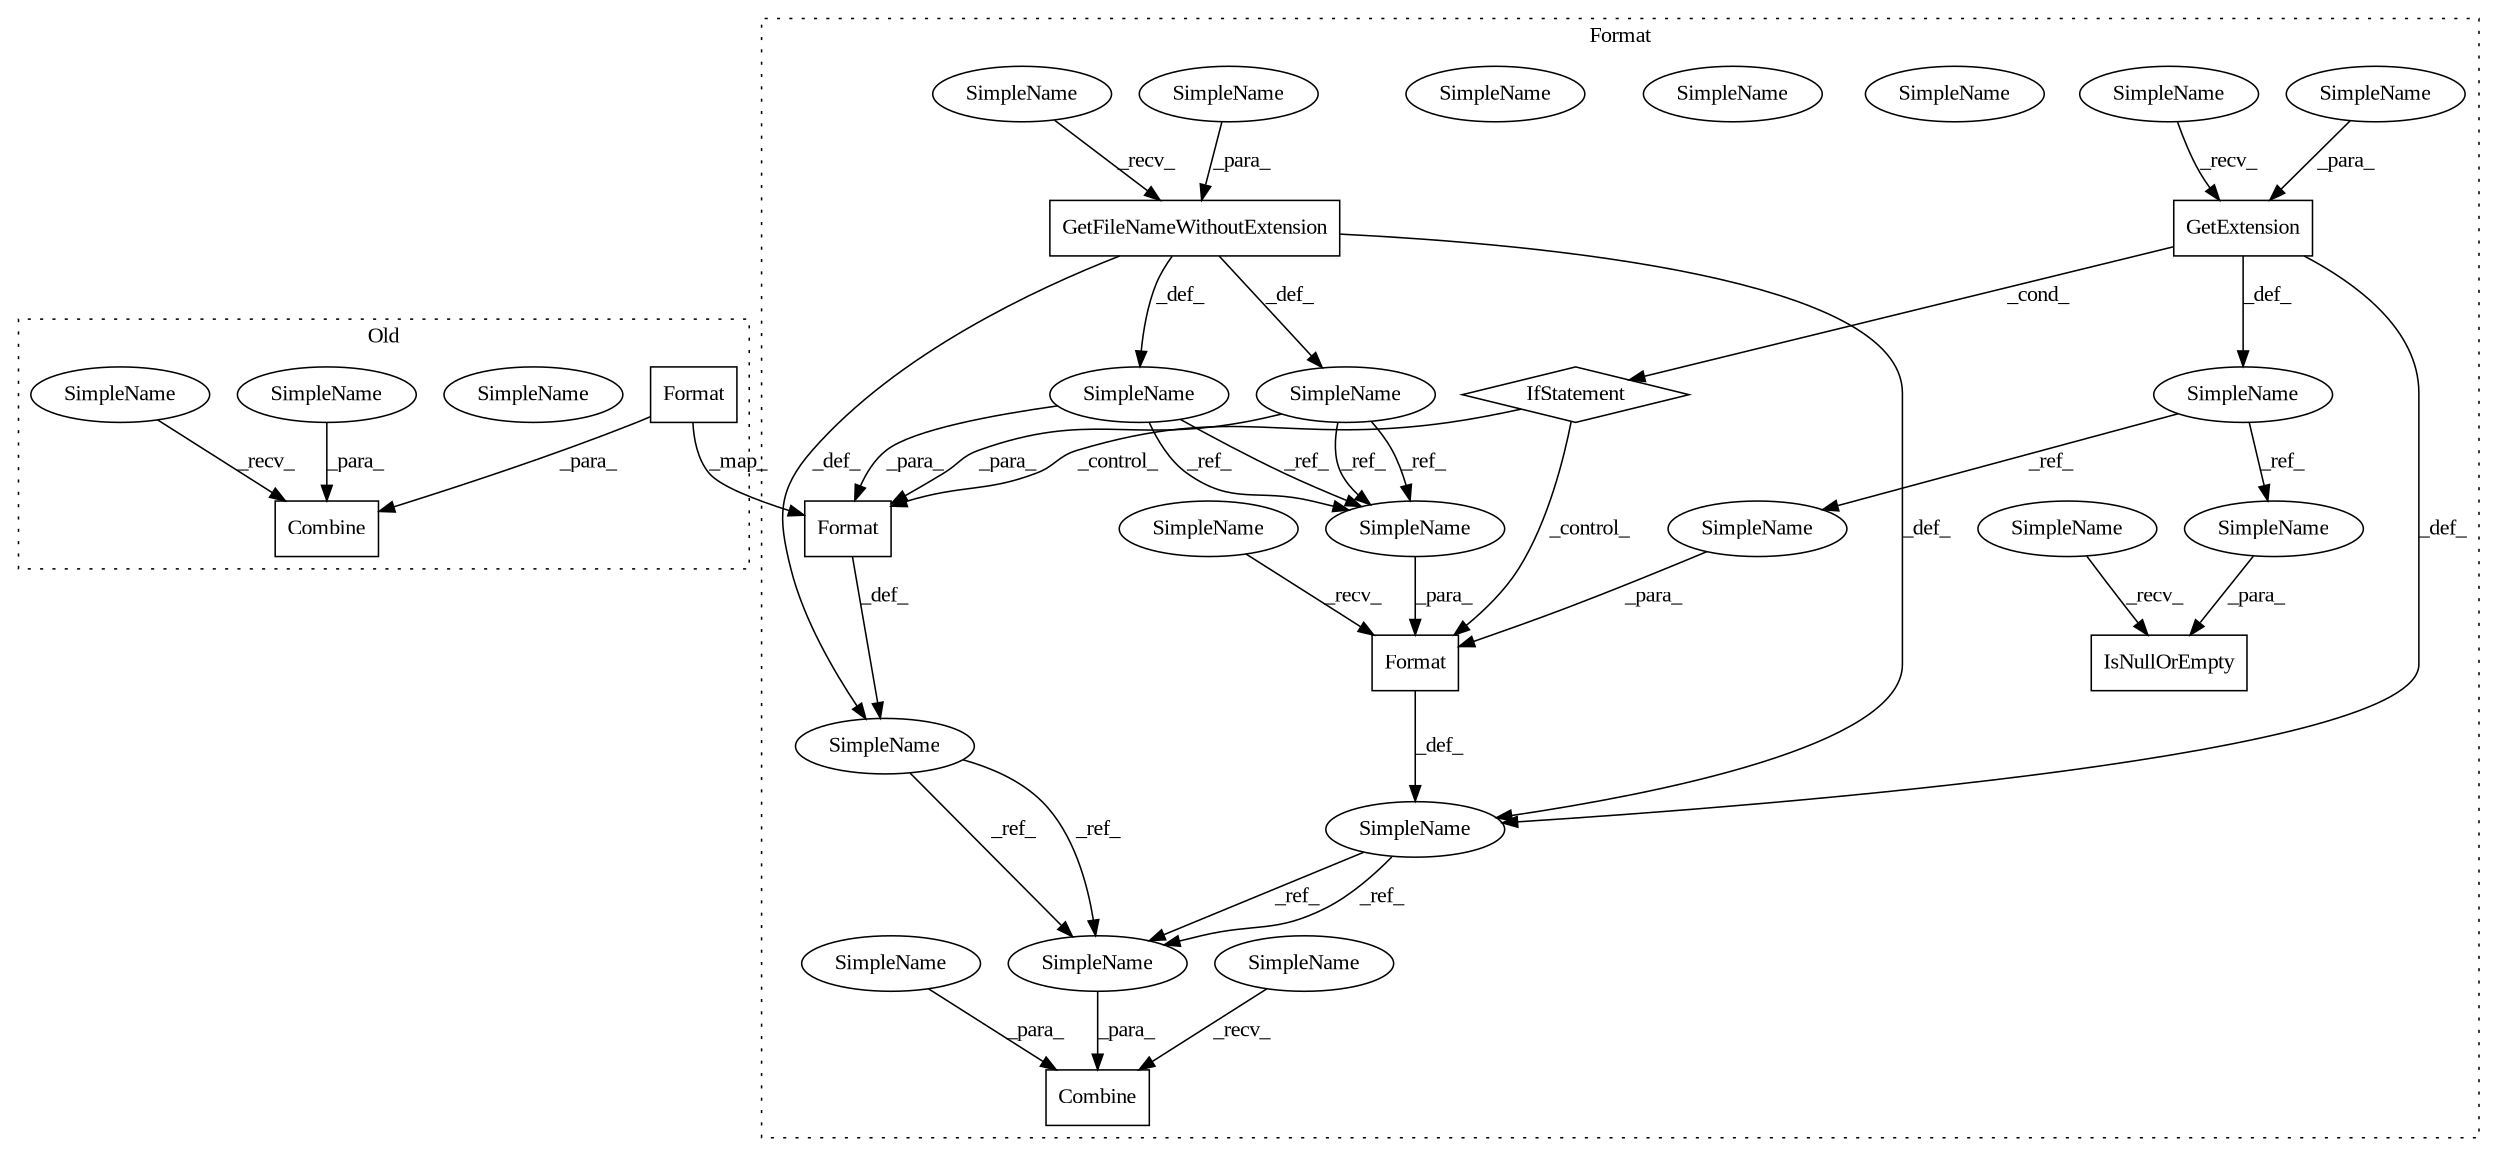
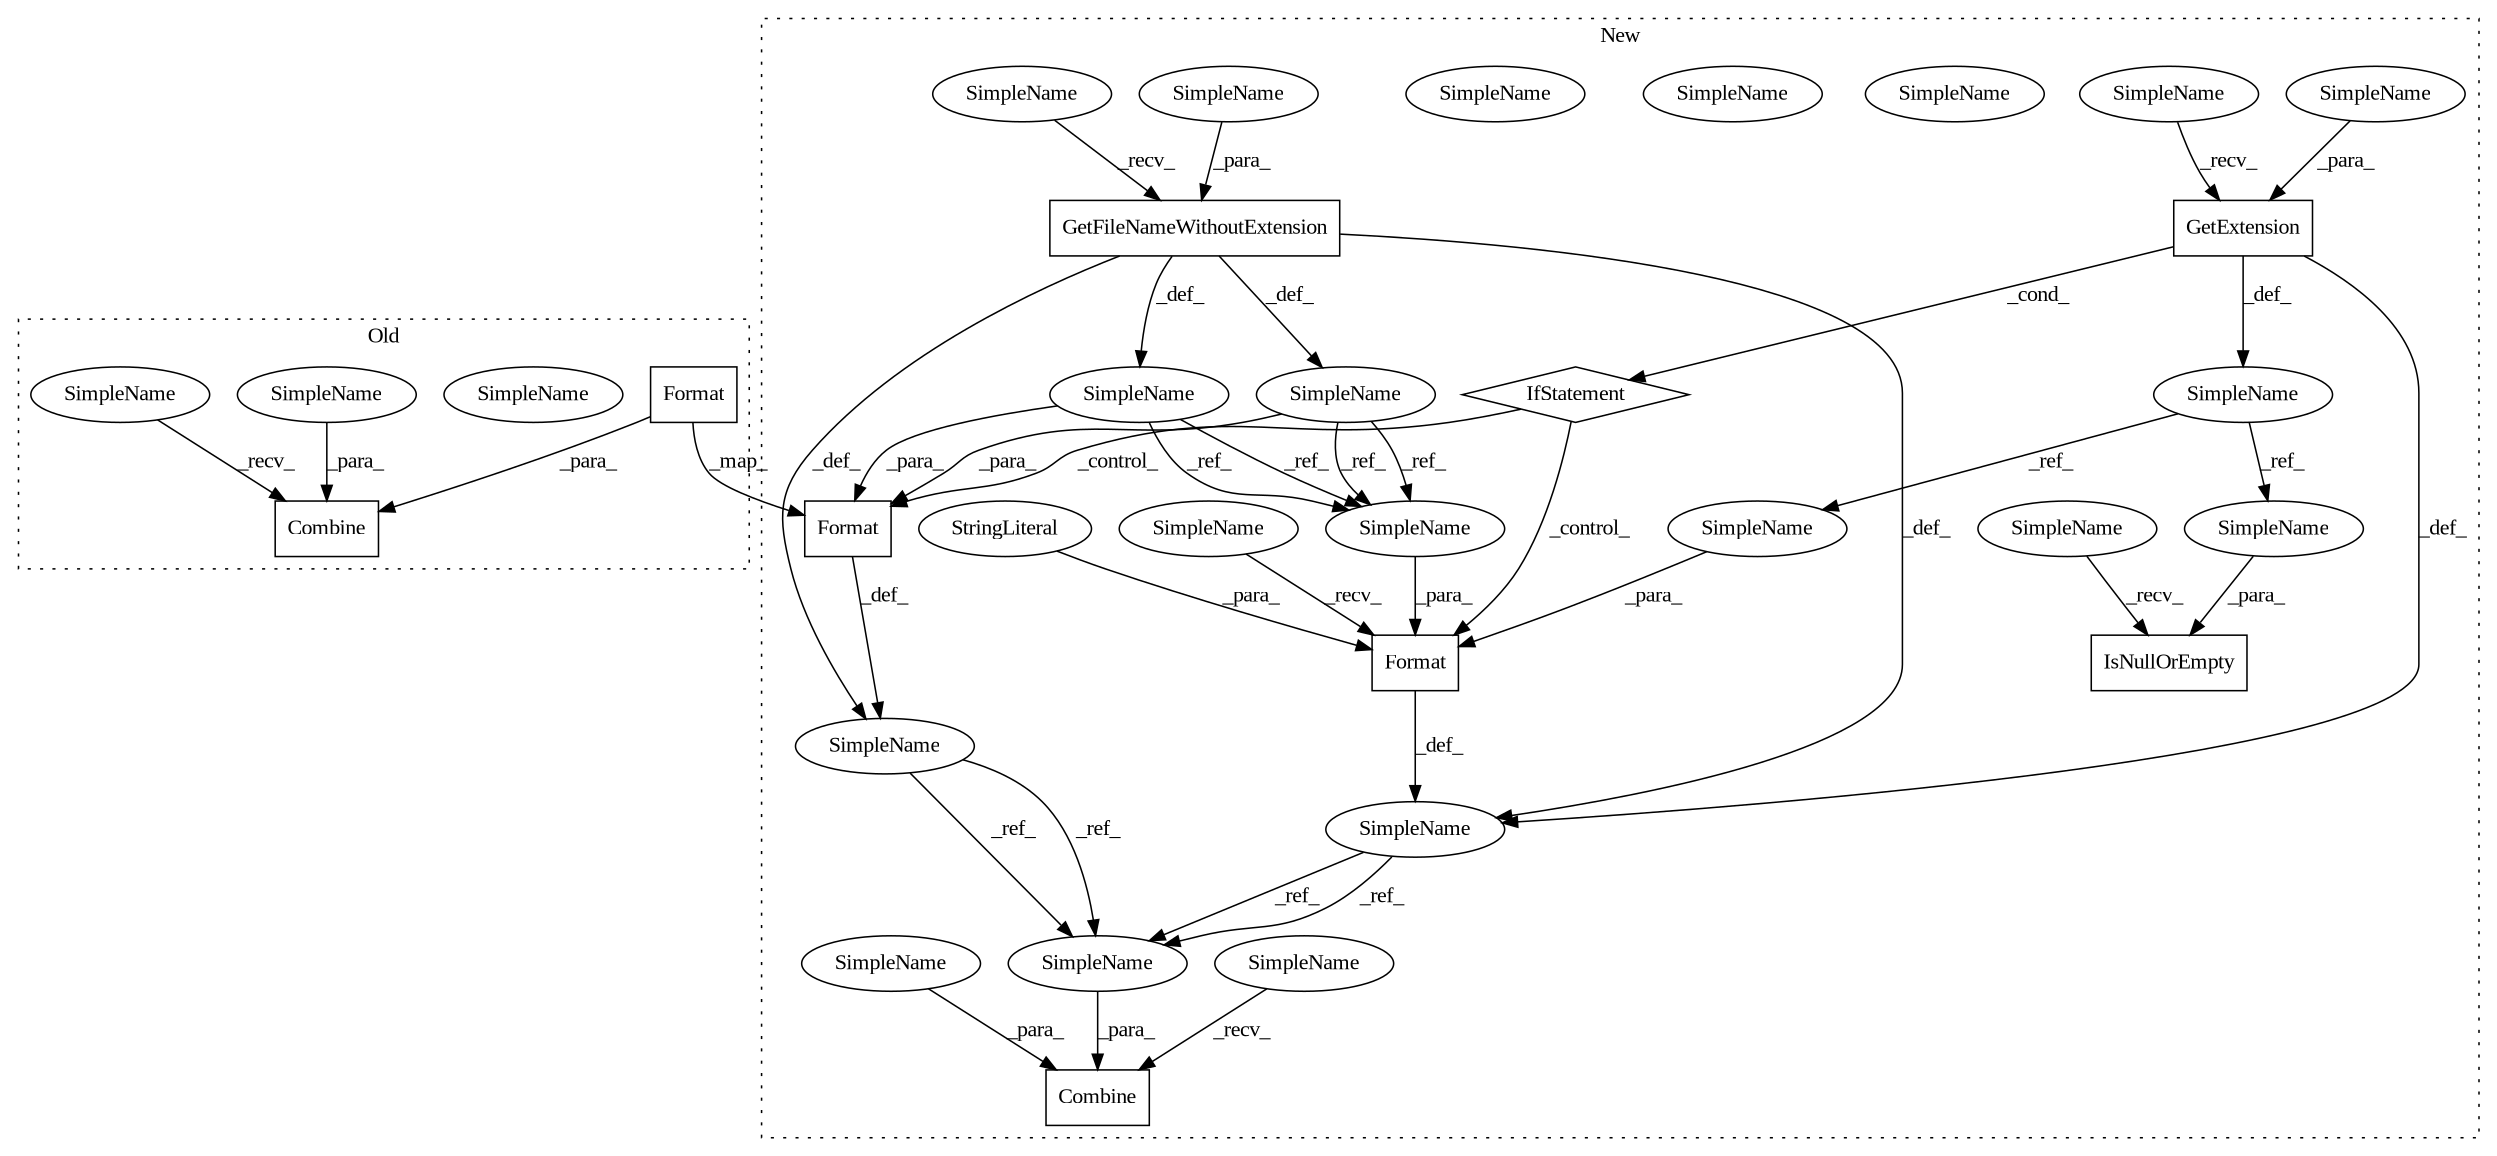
(1620, 36) -> (1620, 36)
none -> (1005, 529)
